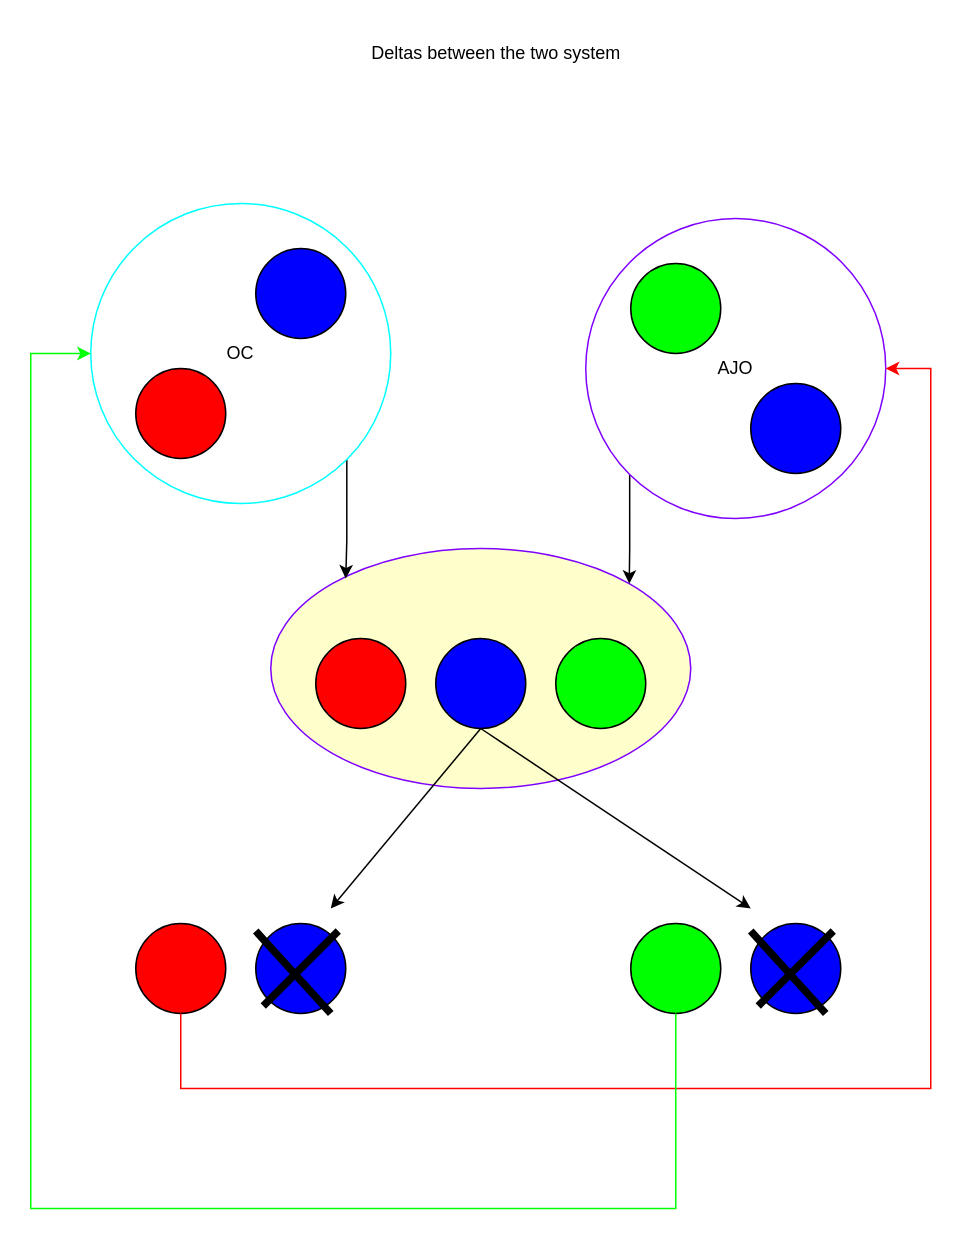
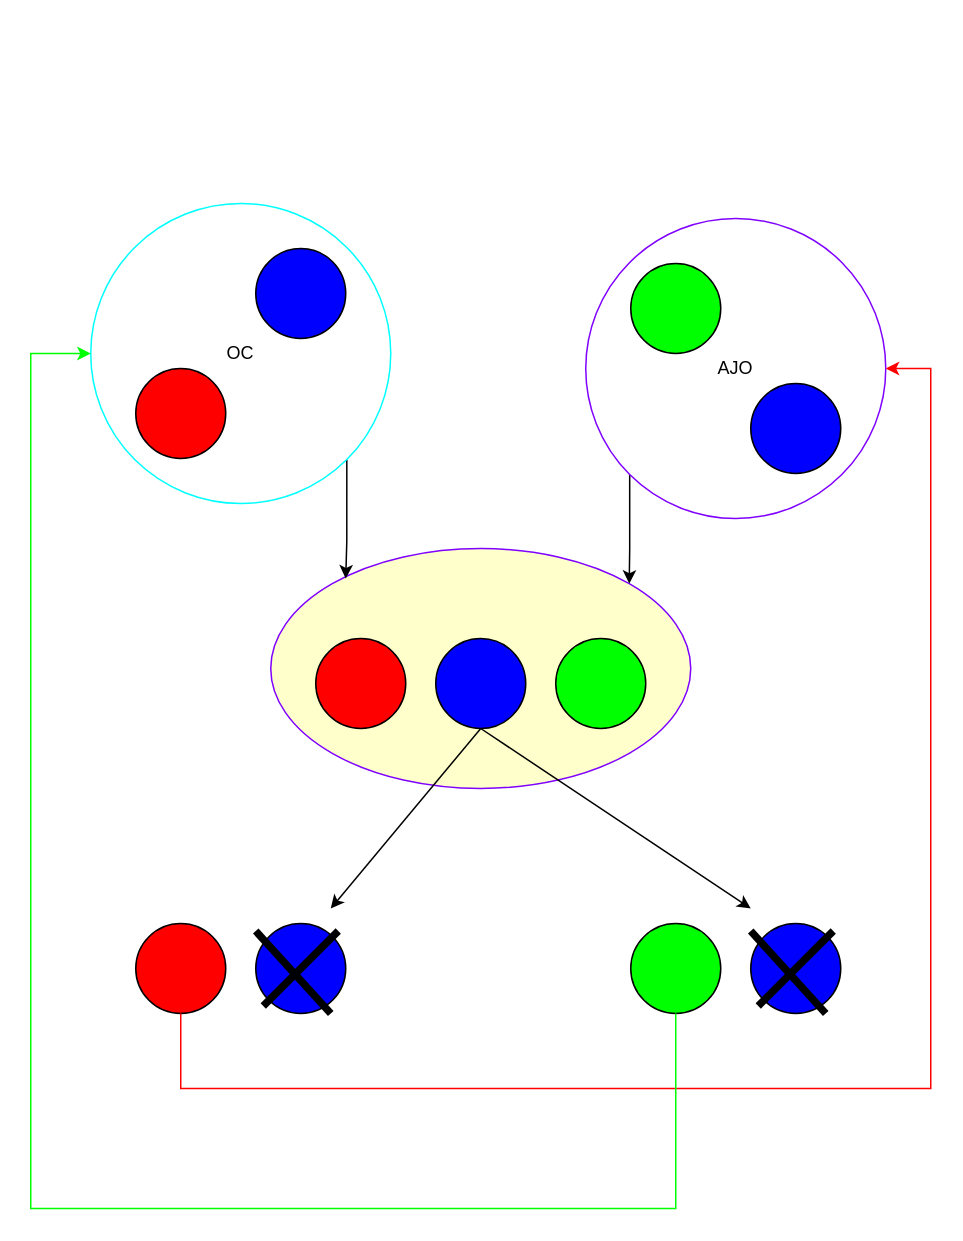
(496, 53) -> none
